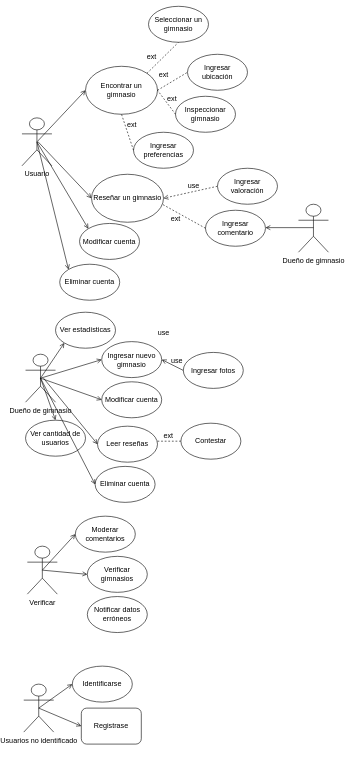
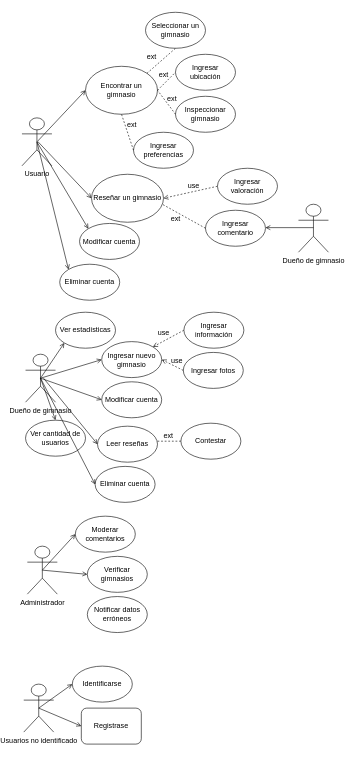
(179, 24) -> (176, 30)
(218, 72) -> (206, 72)
none -> (214, 330)
none -> (169, 338)
(173, 365) -> (173, 365)
(43, 603) -> (43, 603)
